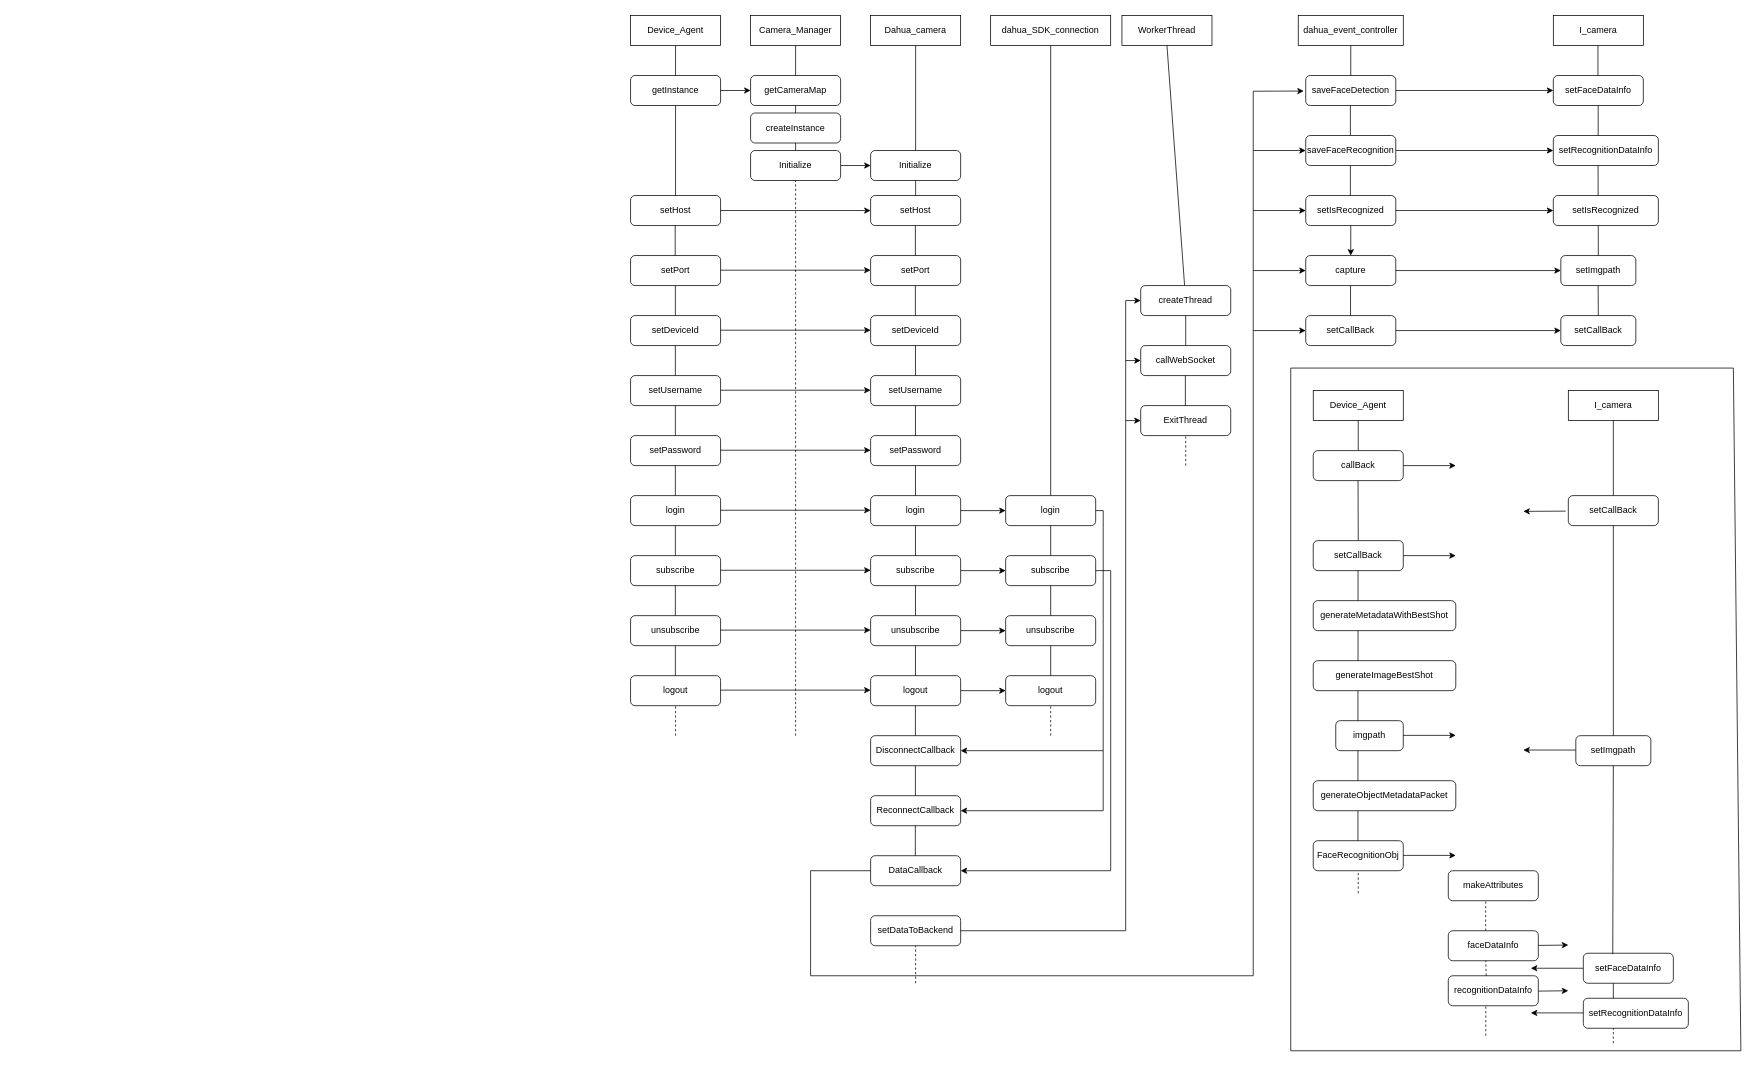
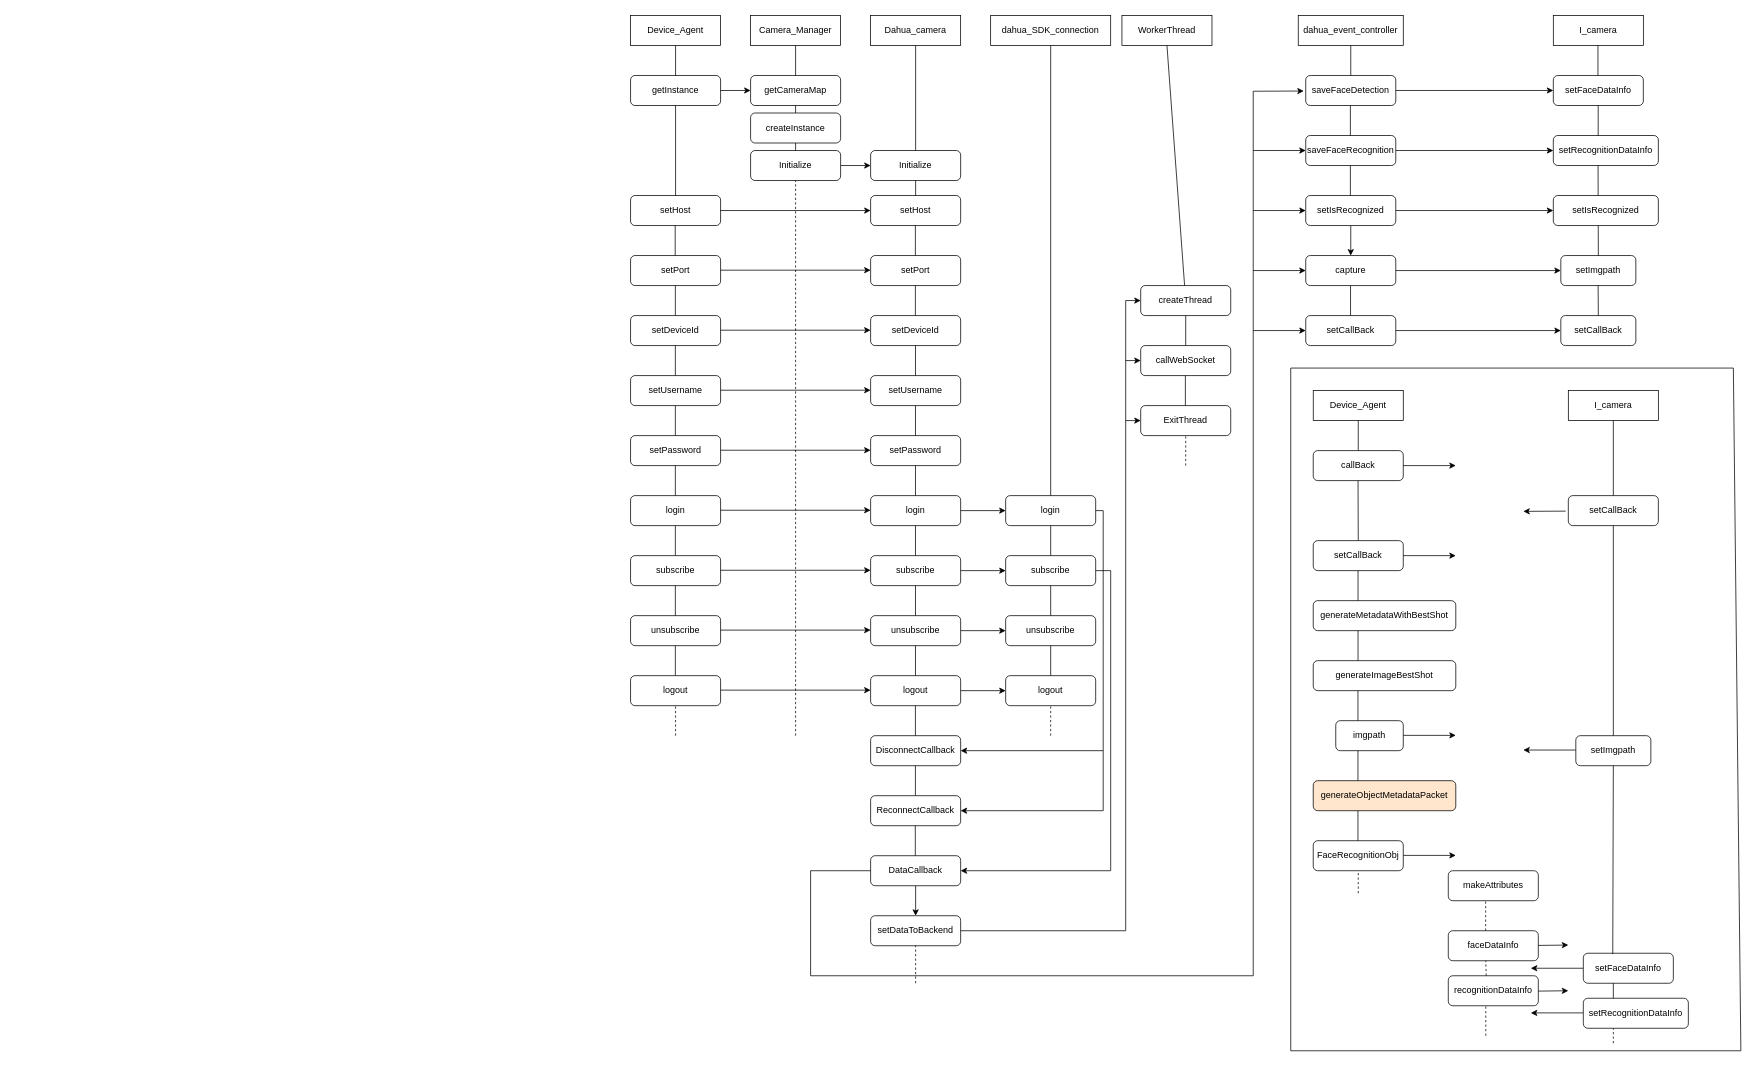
(1384, 795) -> (1384, 795)
none -> (915, 897)
